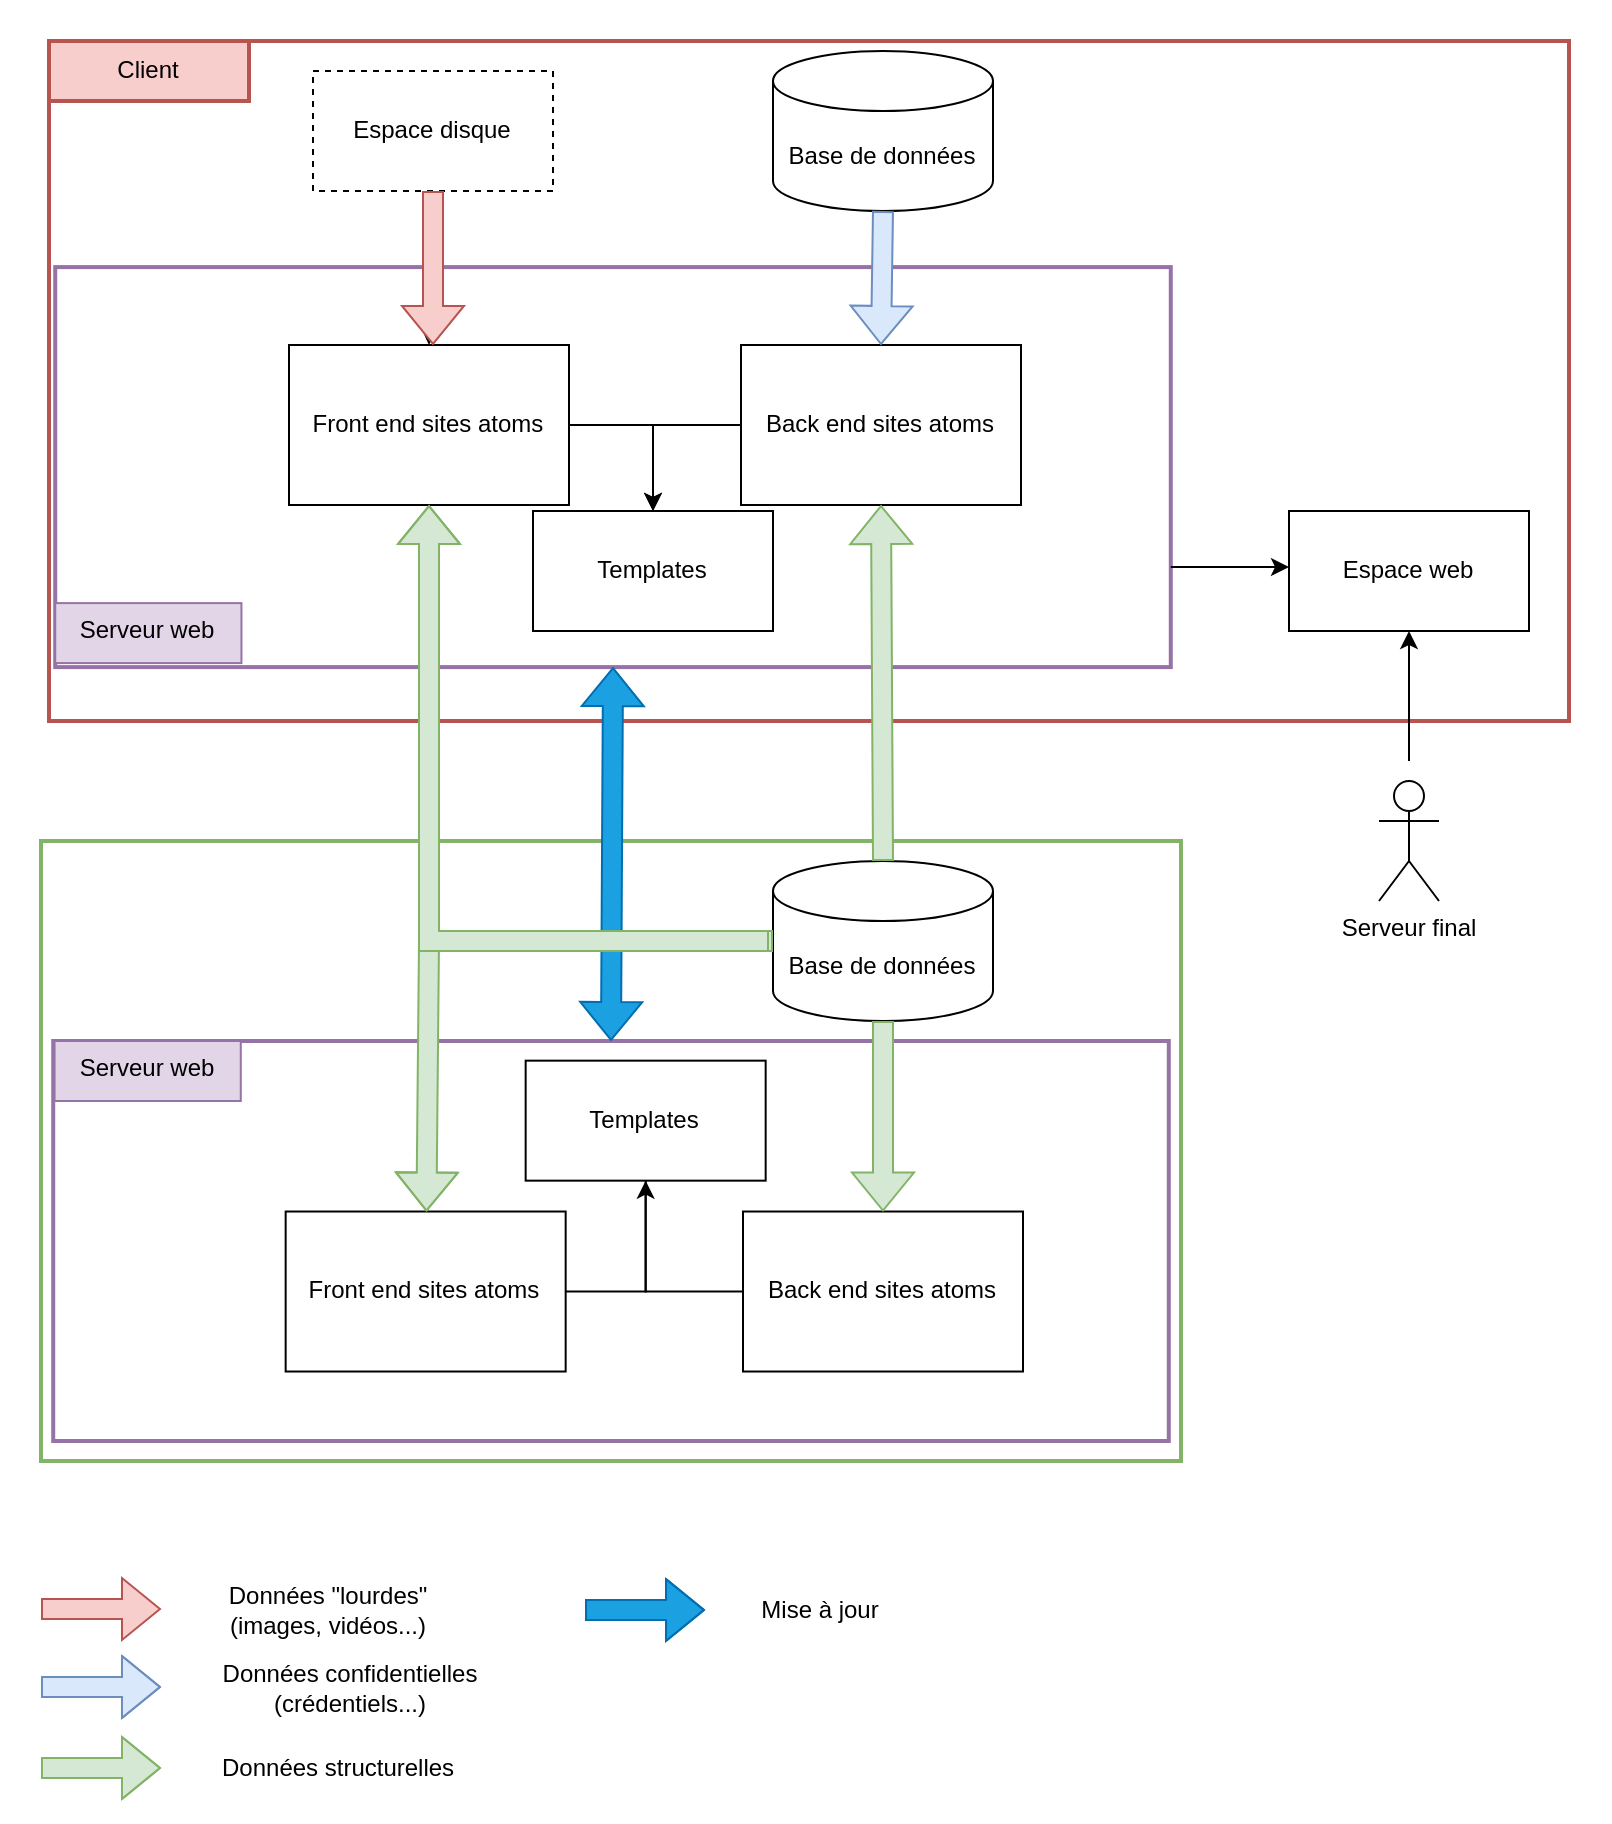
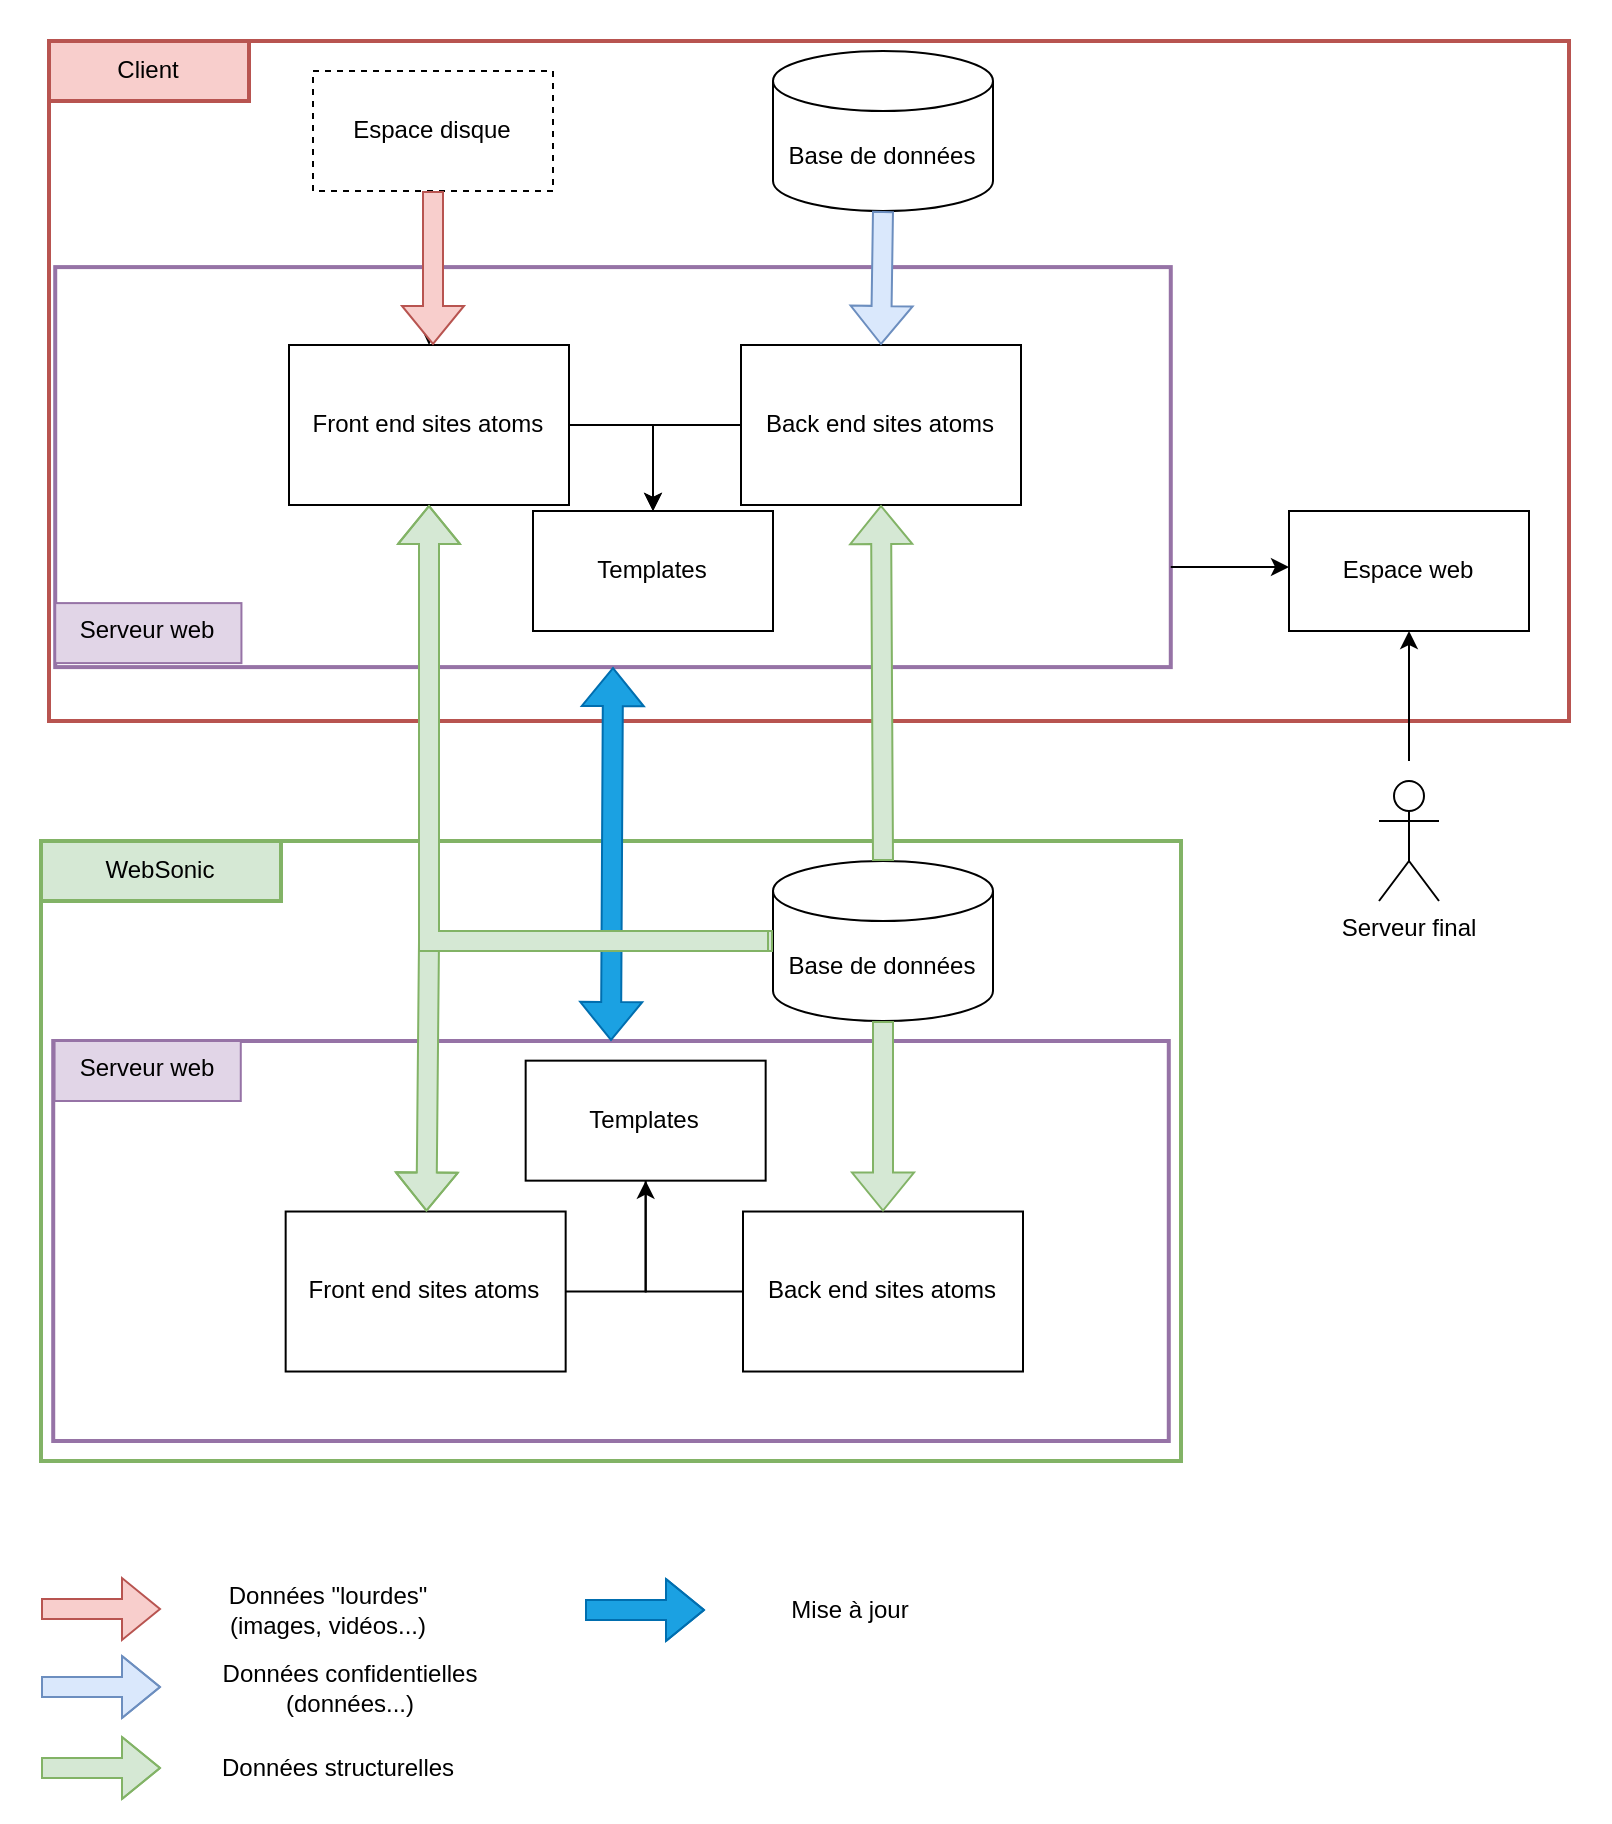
none -> (161, 871)
(821, 1611) -> (851, 1611)
(351, 1689) -> (351, 1689)
